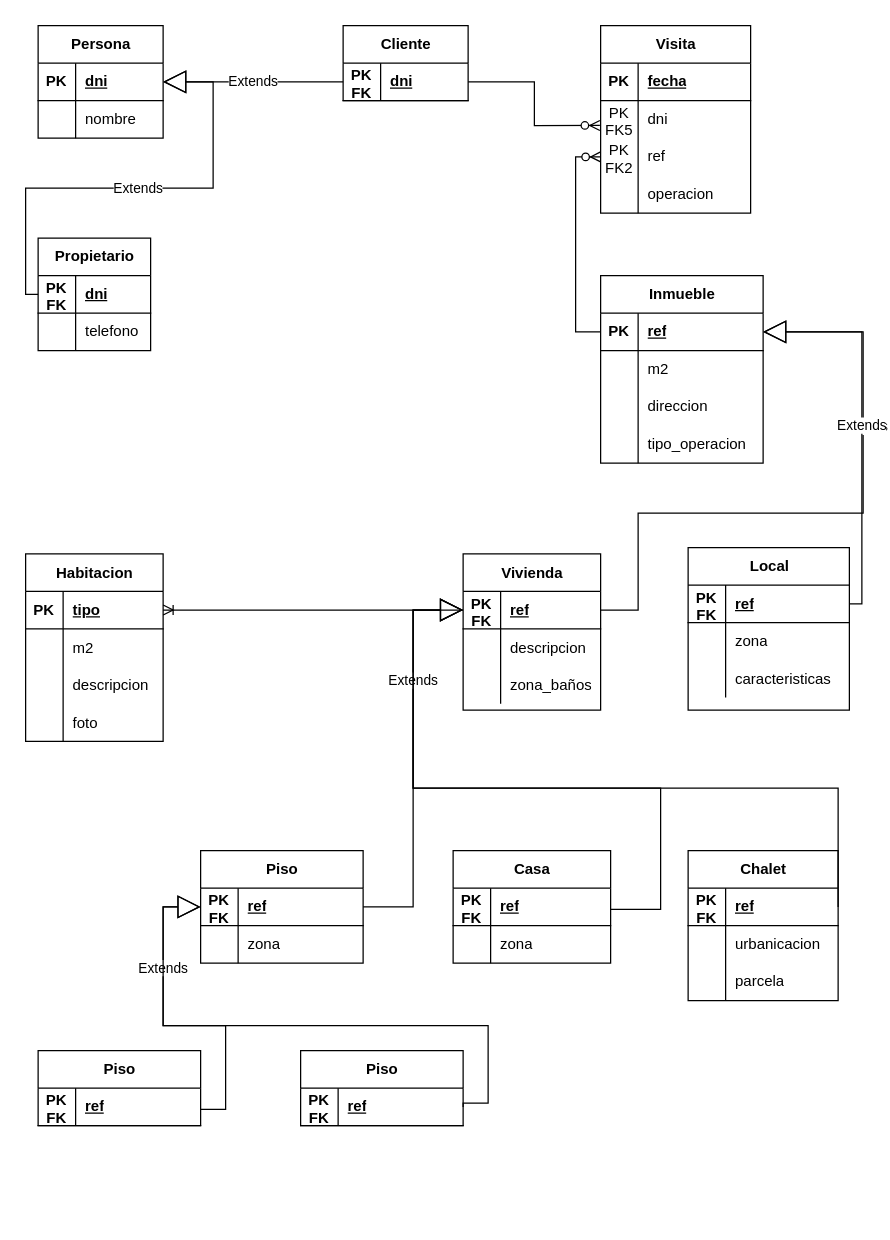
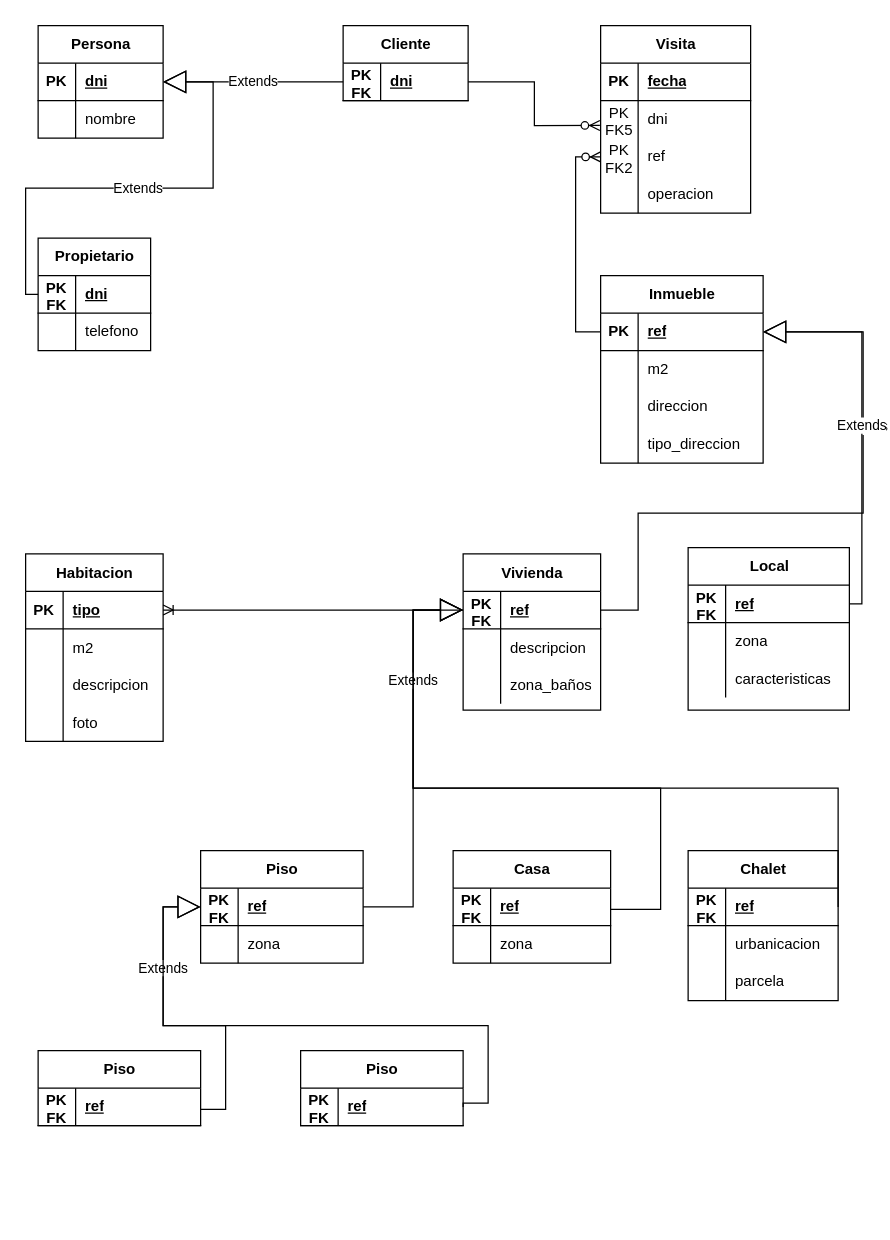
(703, 444) -> (701, 444)
